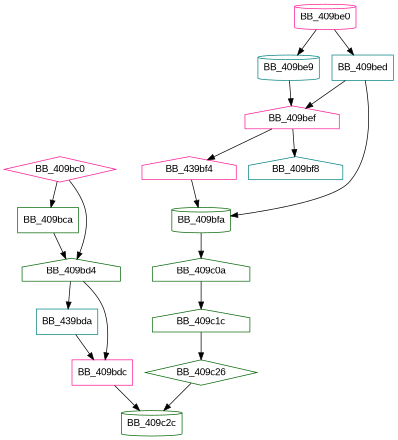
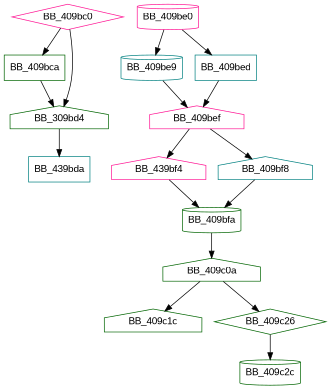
(345, 186) -> (242, 191)
(71, 271) -> (59, 119)
(201, 342) -> (238, 294)
(102, 373) -> none
